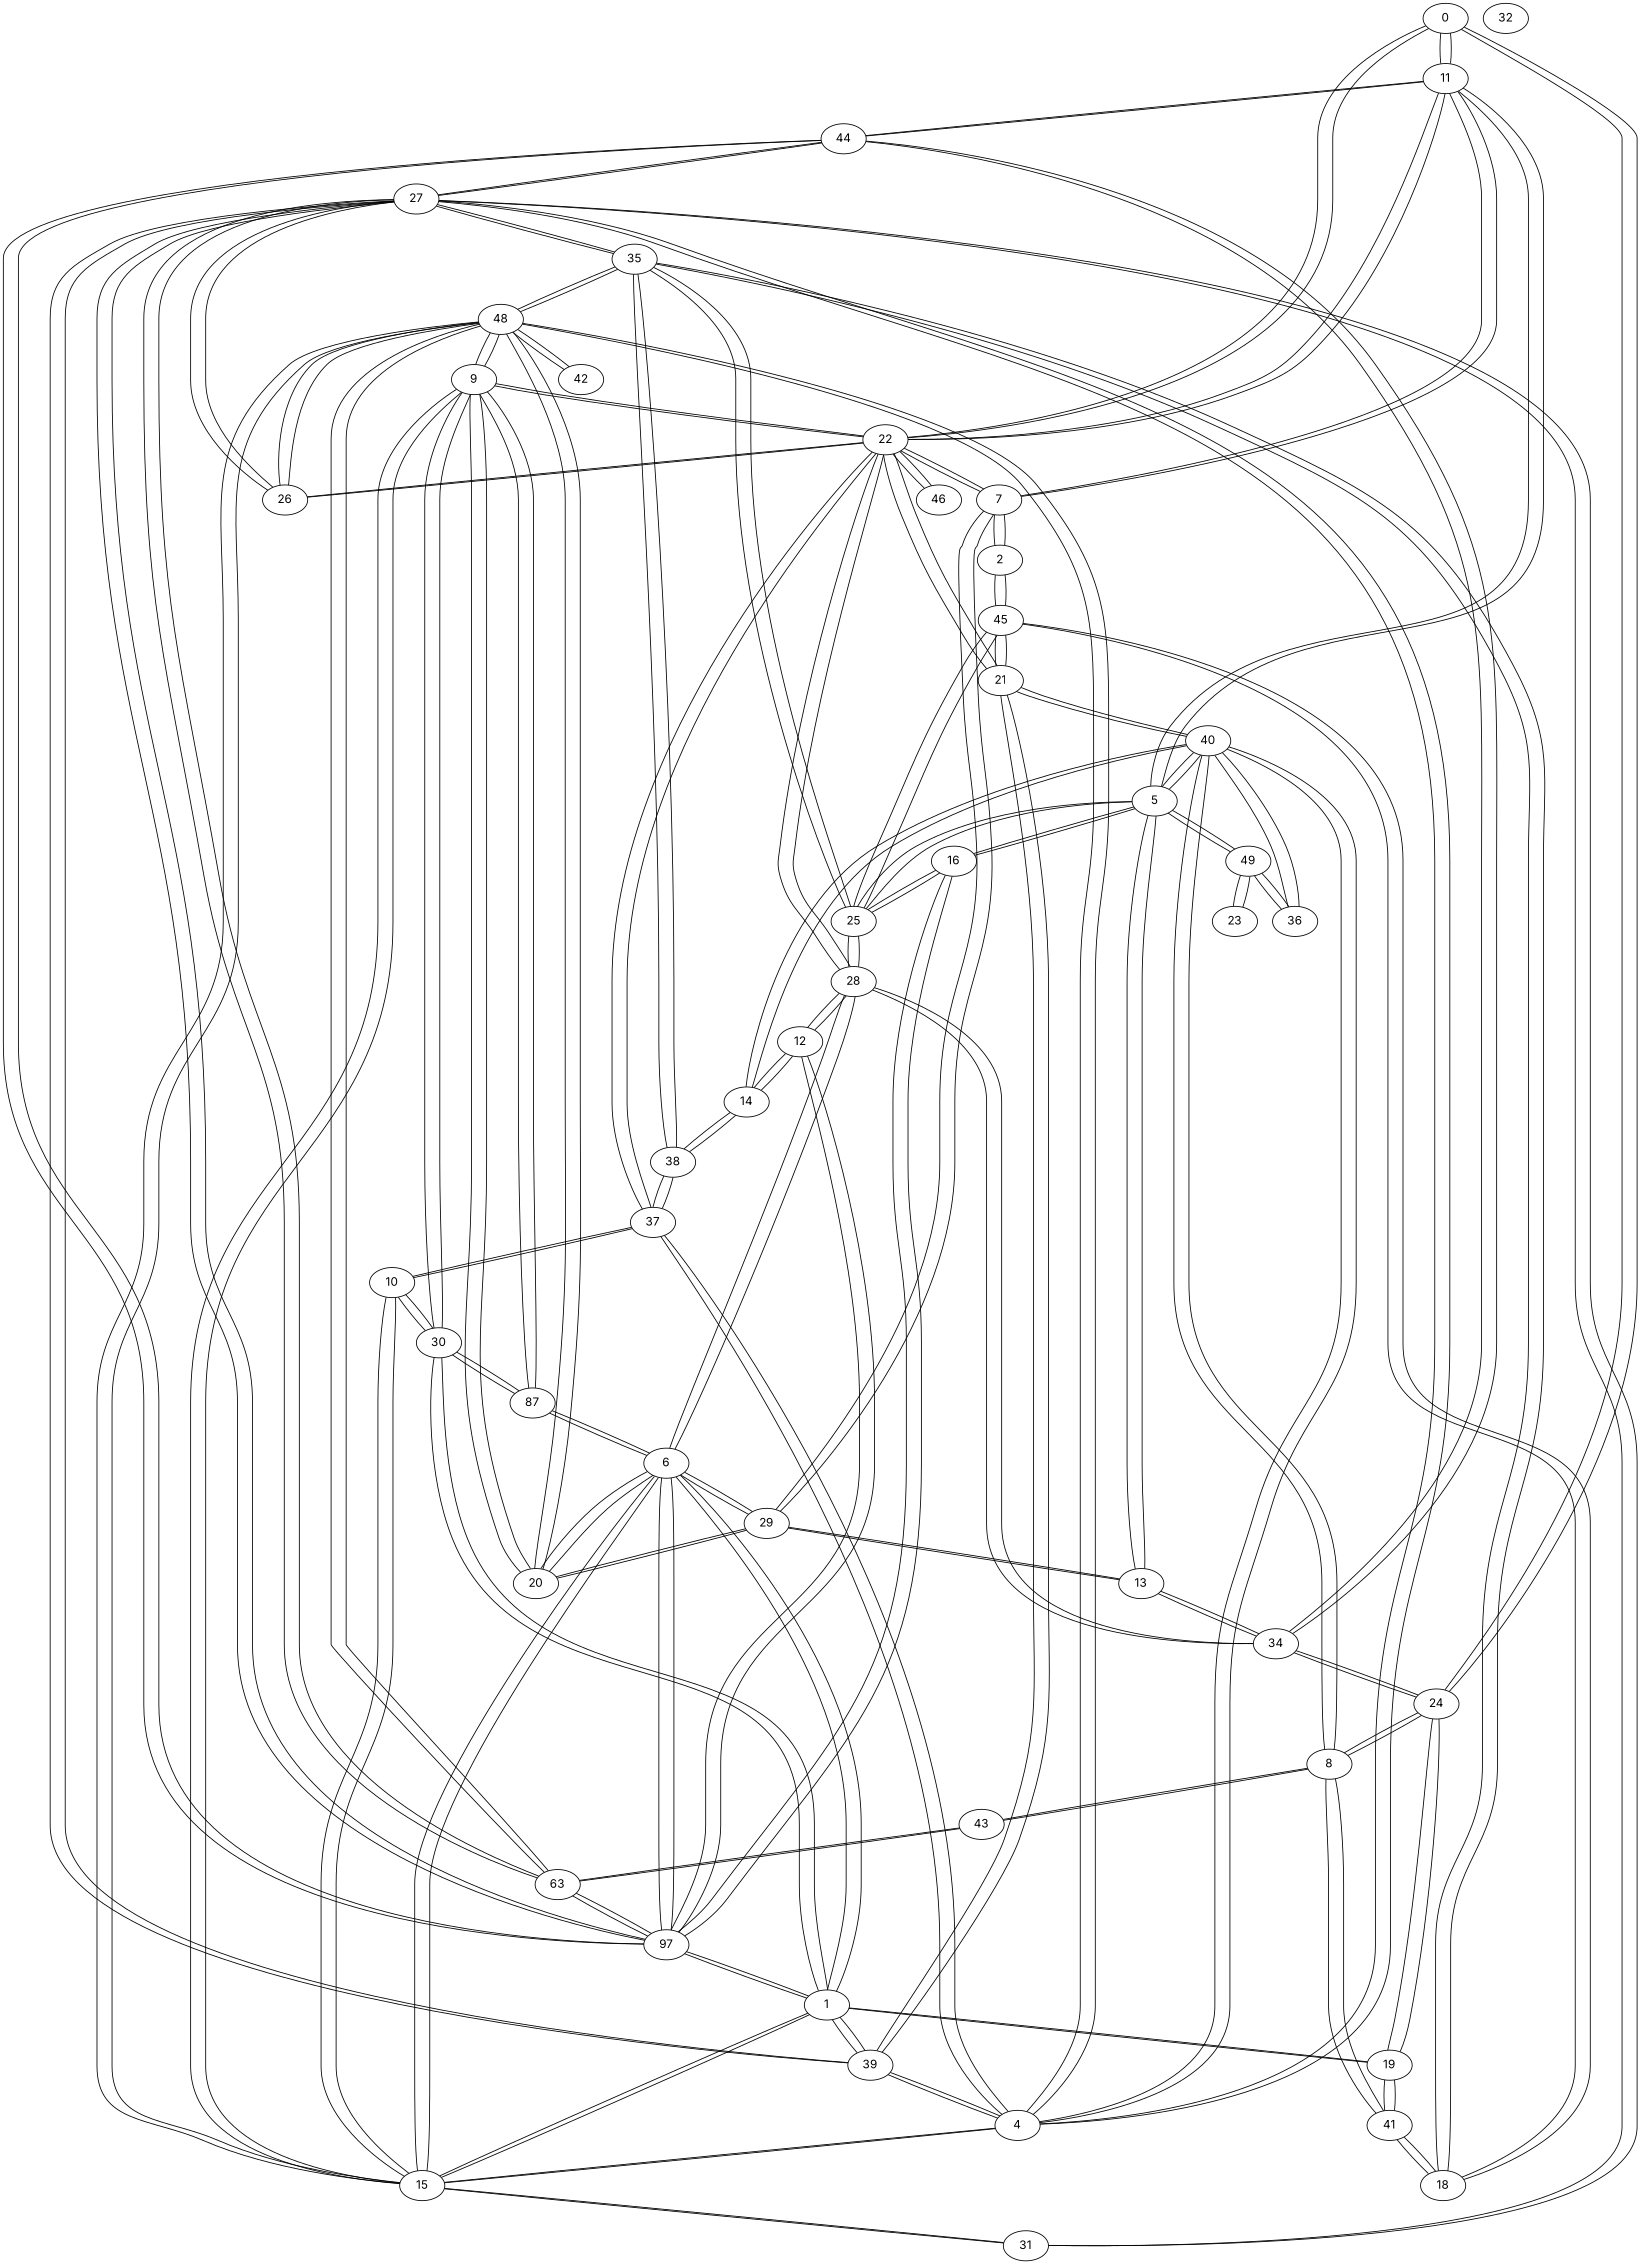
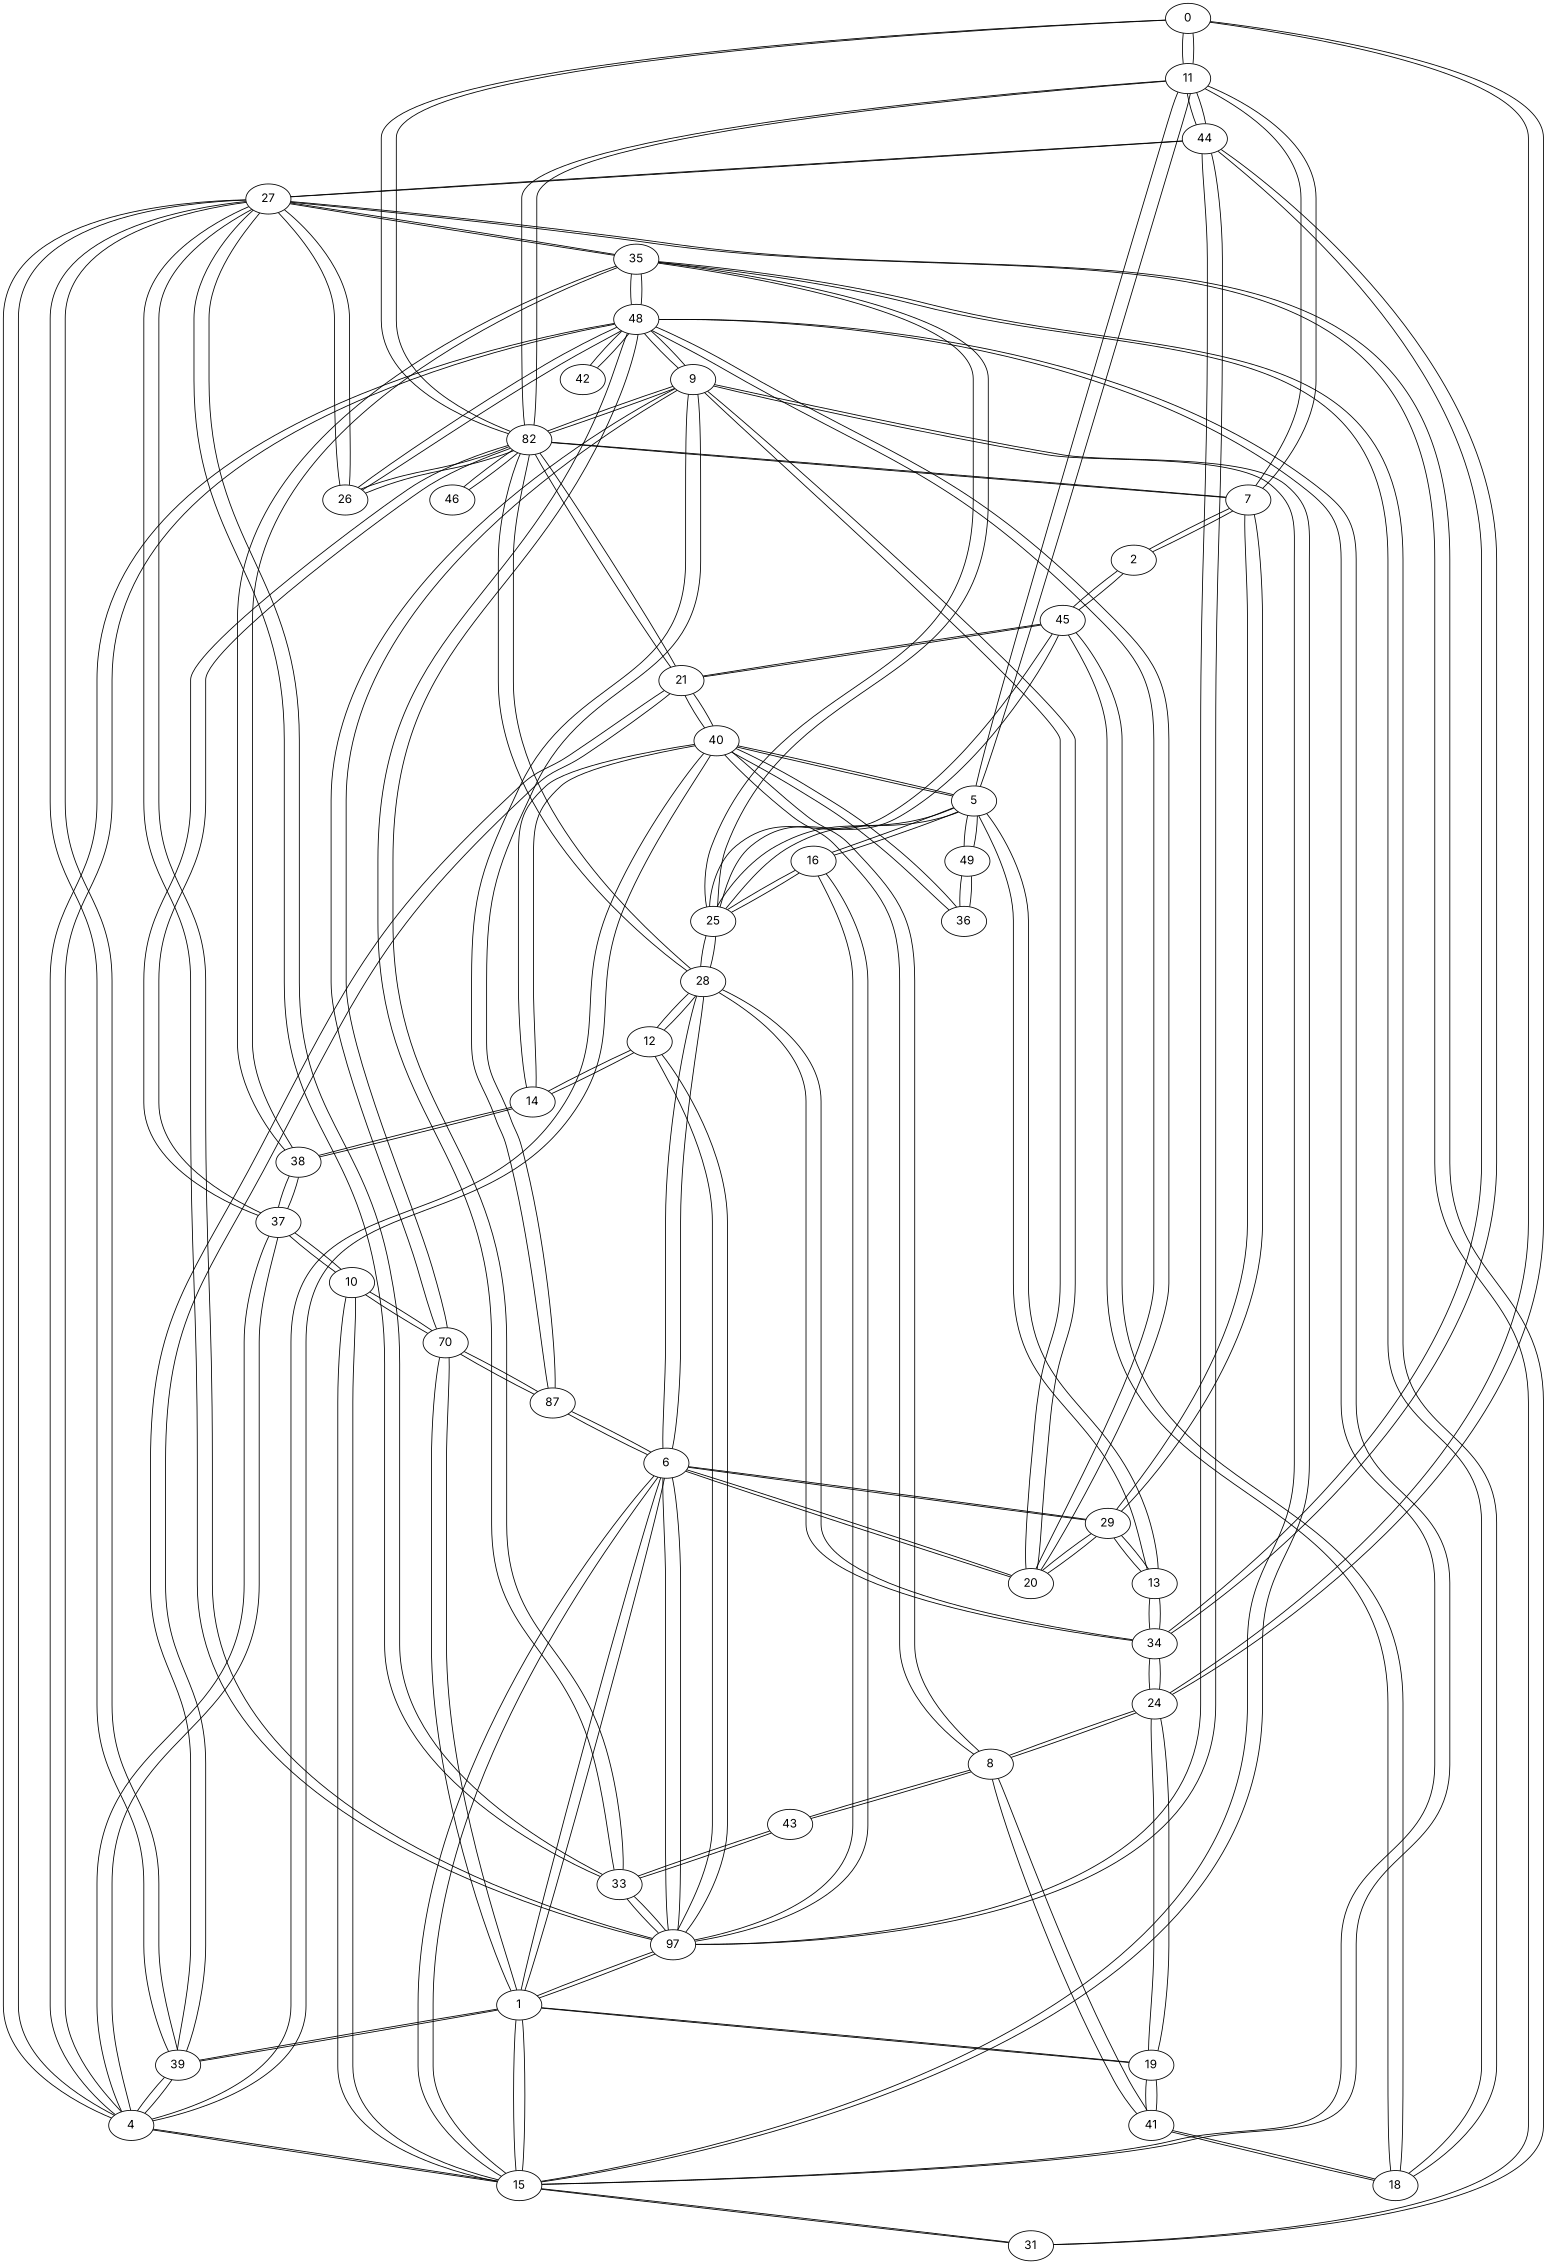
(1506, 18) -> none
(885, 440) -> (529, 440)
(1235, 921) -> none
(439, 1343) -> (446, 1343)
(558, 1885) -> (620, 1885)
